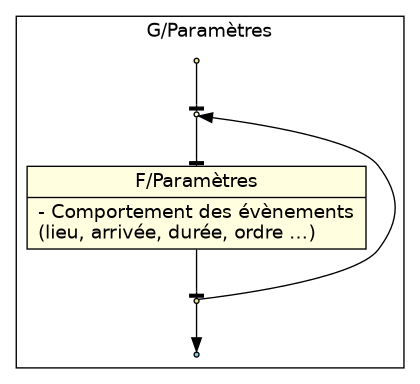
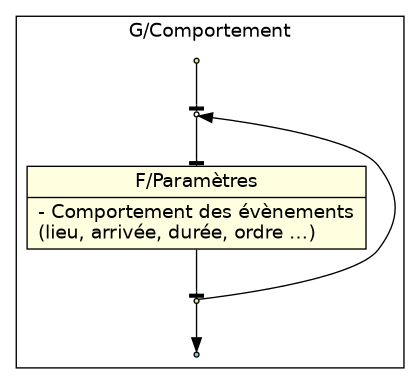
(210, 32) -> (210, 32)
